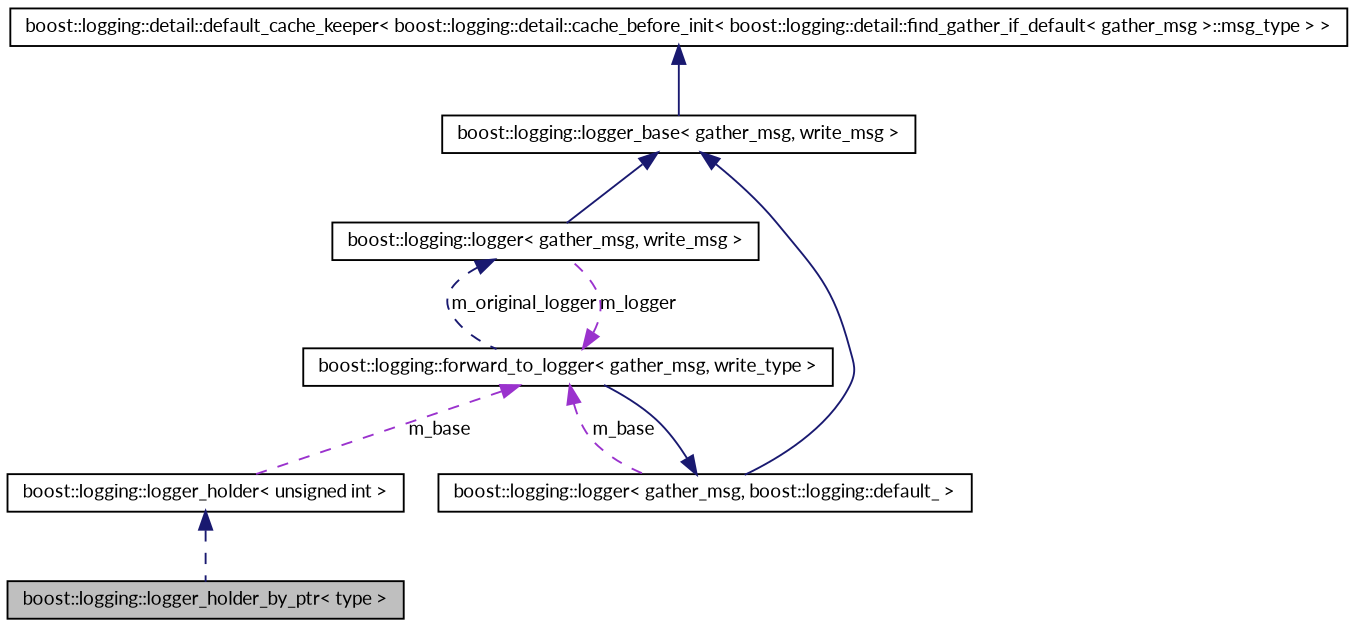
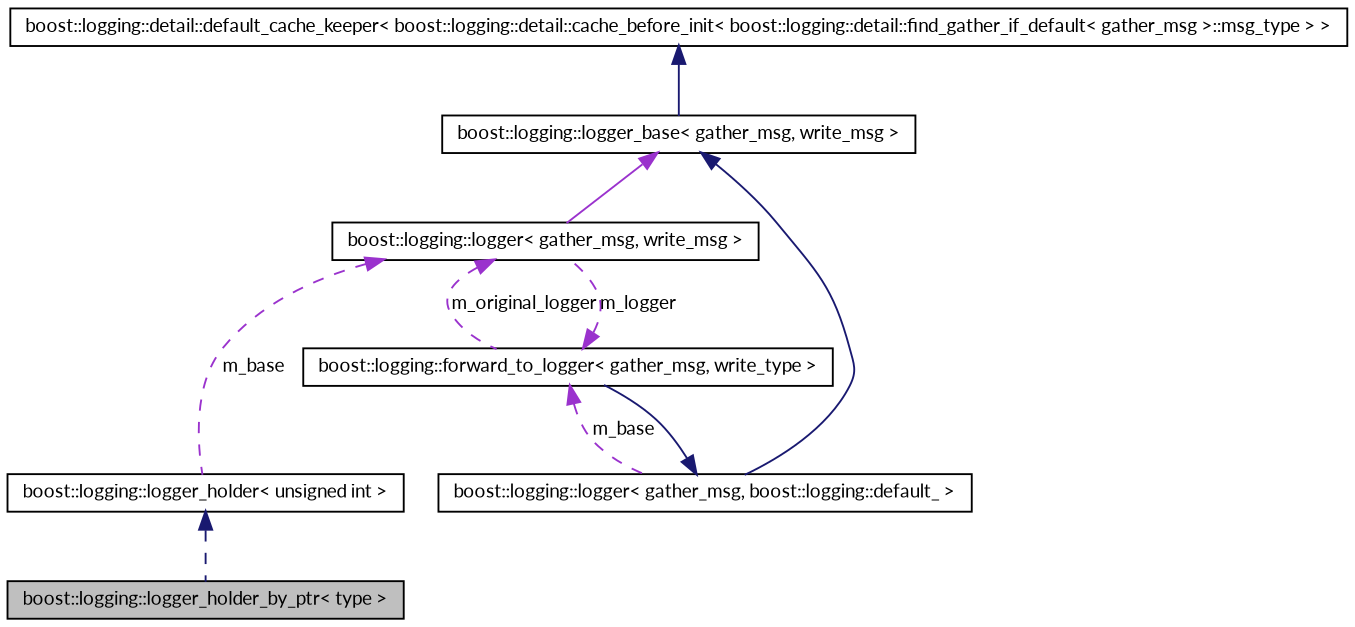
(605, 194) -> (605, 194)
(451, 313) -> (451, 313)
(378, 433) -> (235, 334)
